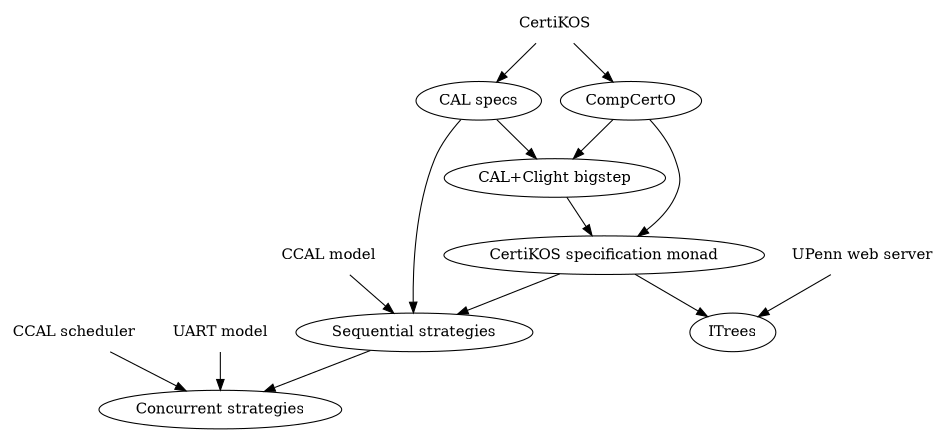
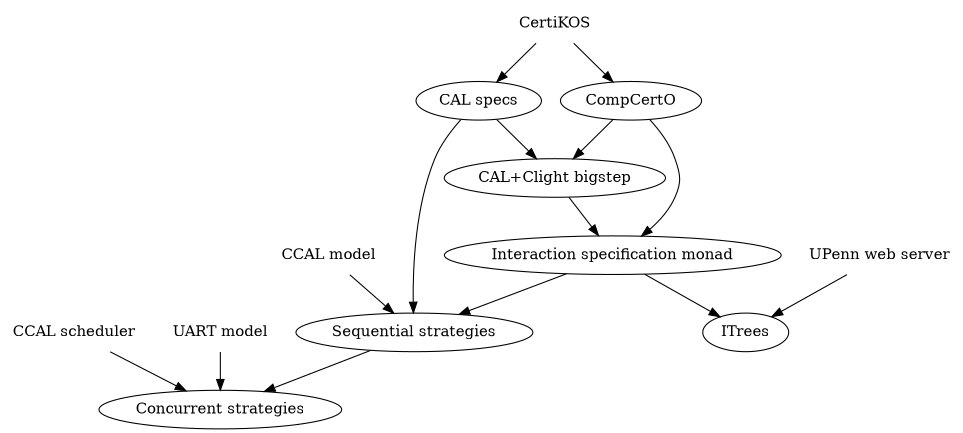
(604, 255) -> (613, 255)
